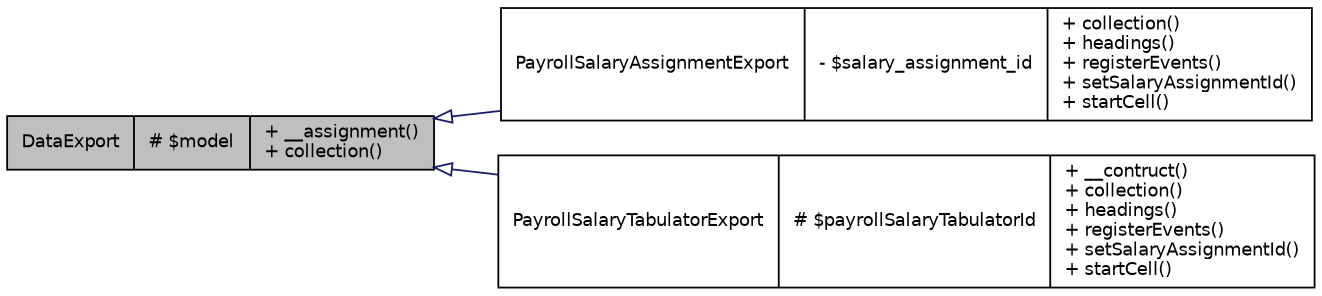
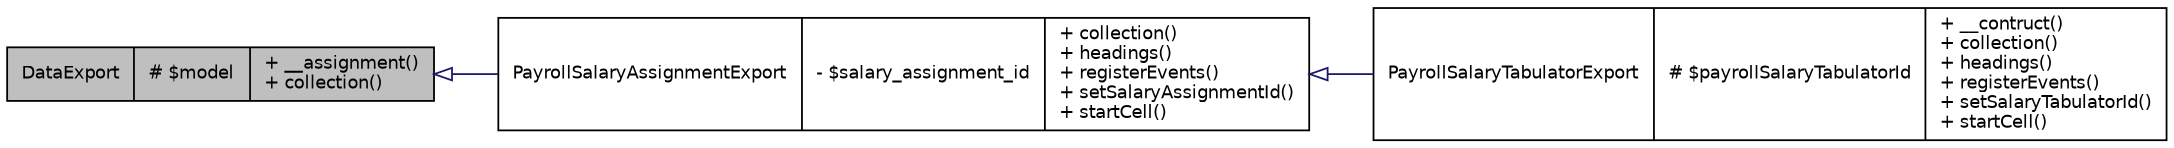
(475, 172) -> (1350, 74)
(1182, 250) -> (2046, 103)
